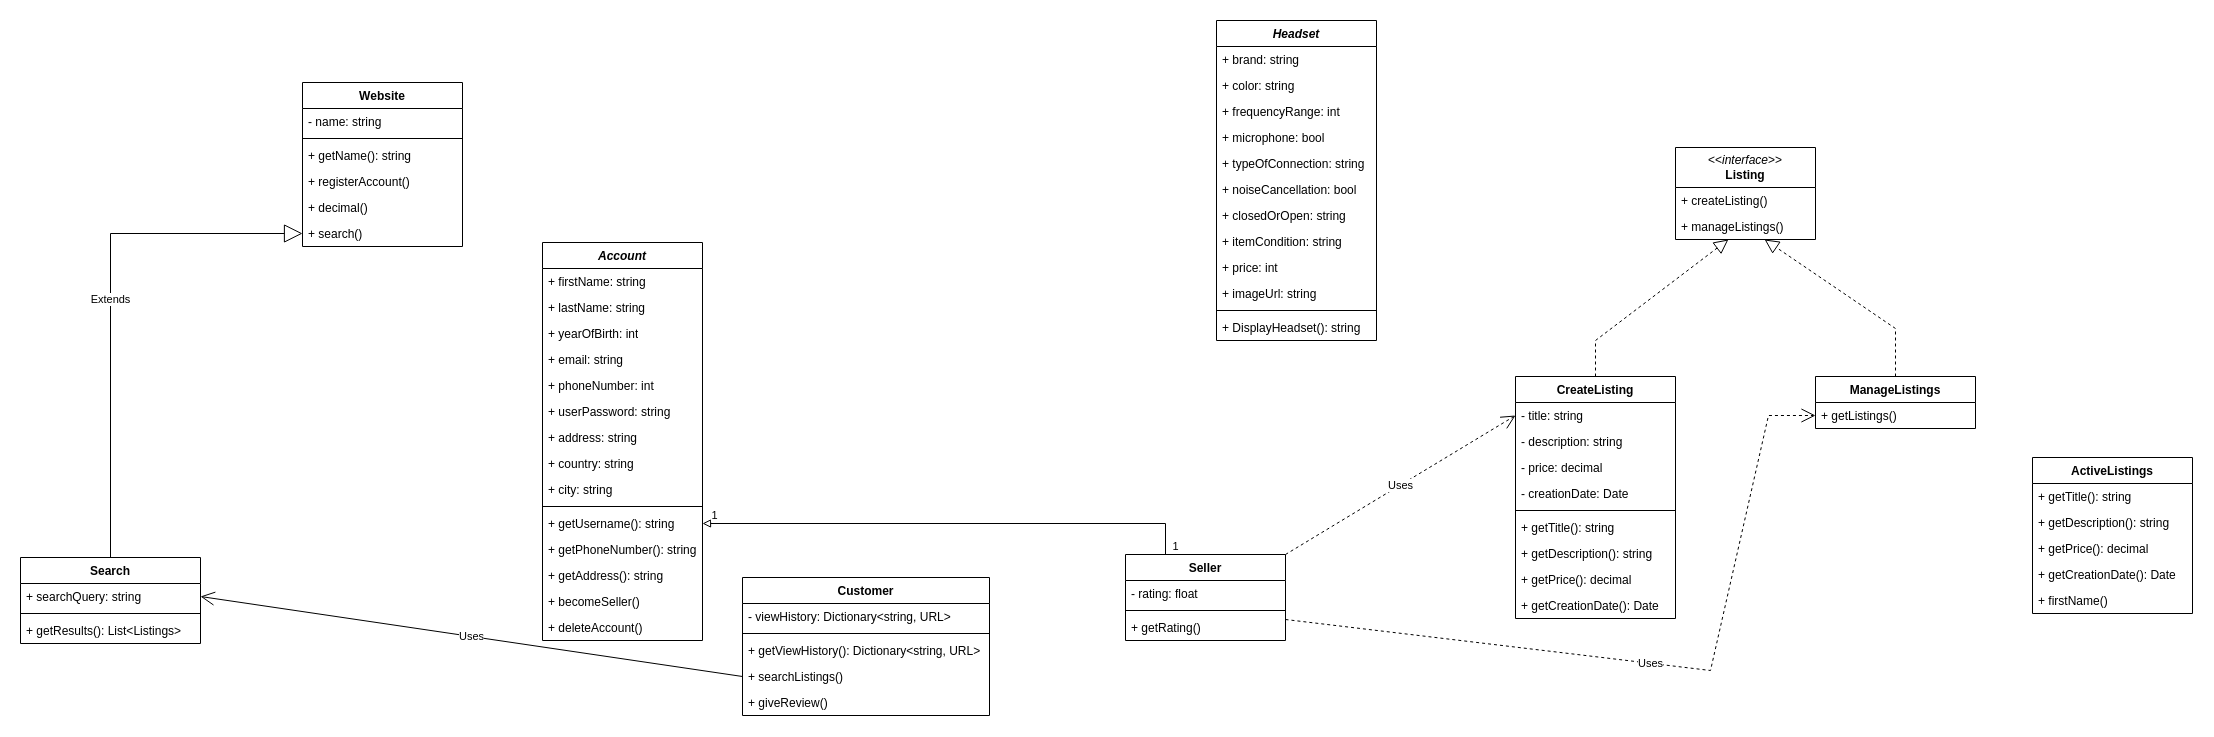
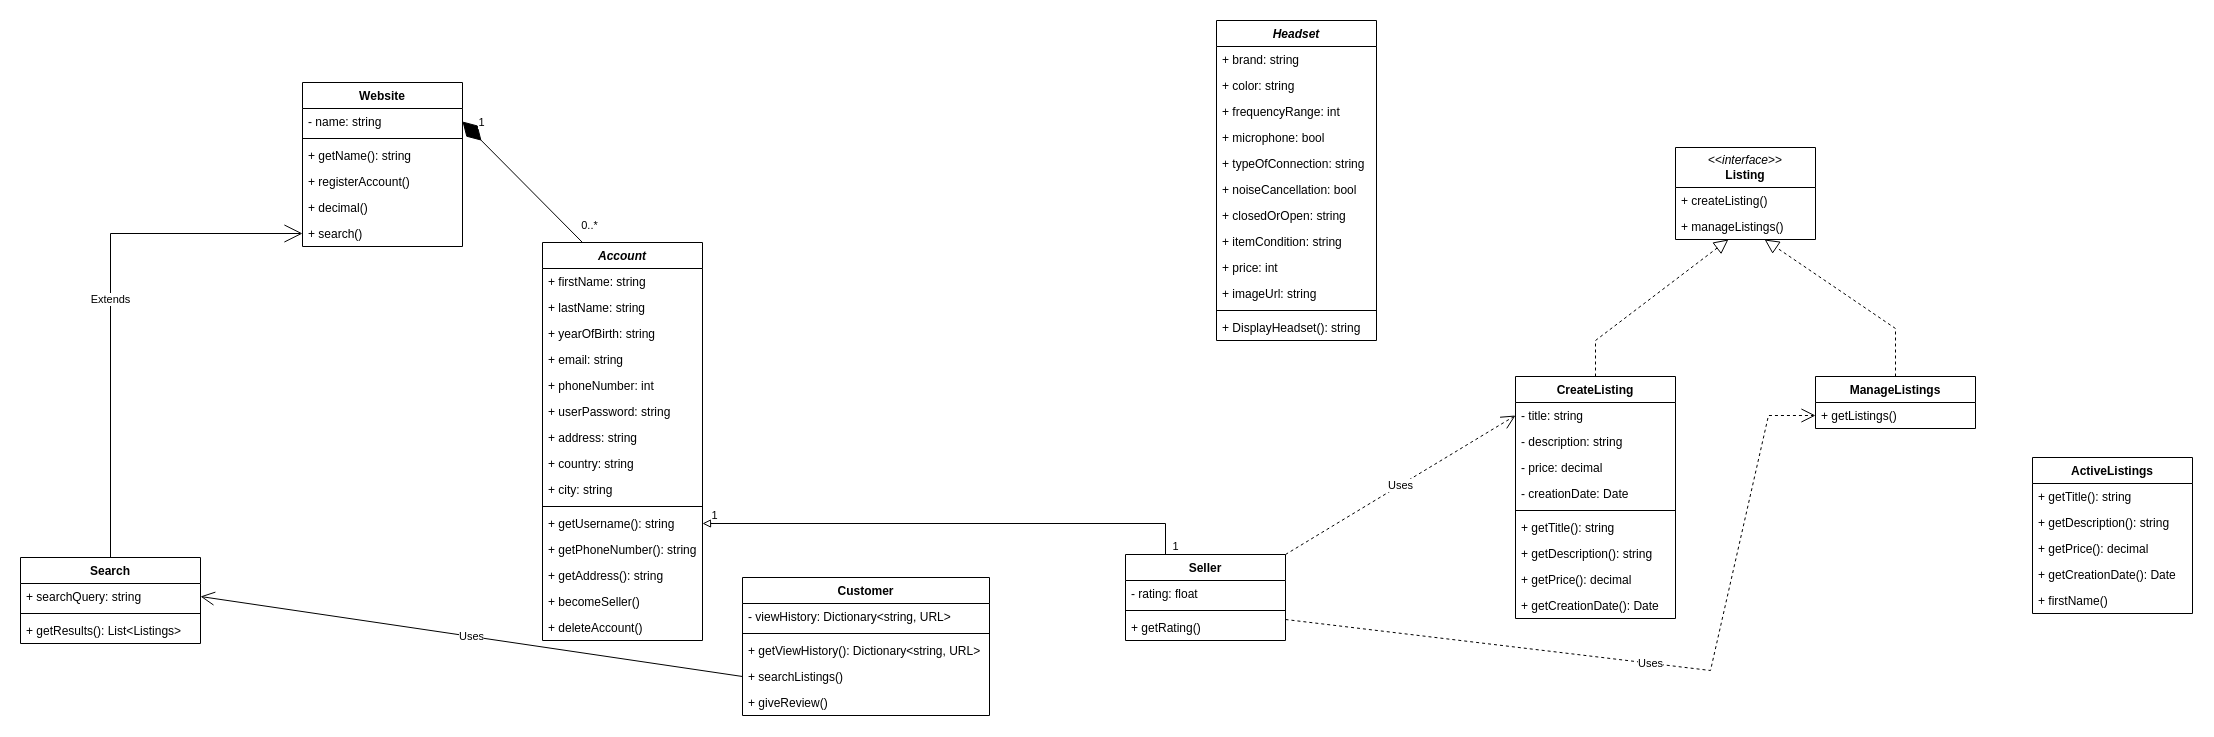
none -> (532, 191)
(283, 234) -> (291, 234)
(601, 335) -> (611, 335)
